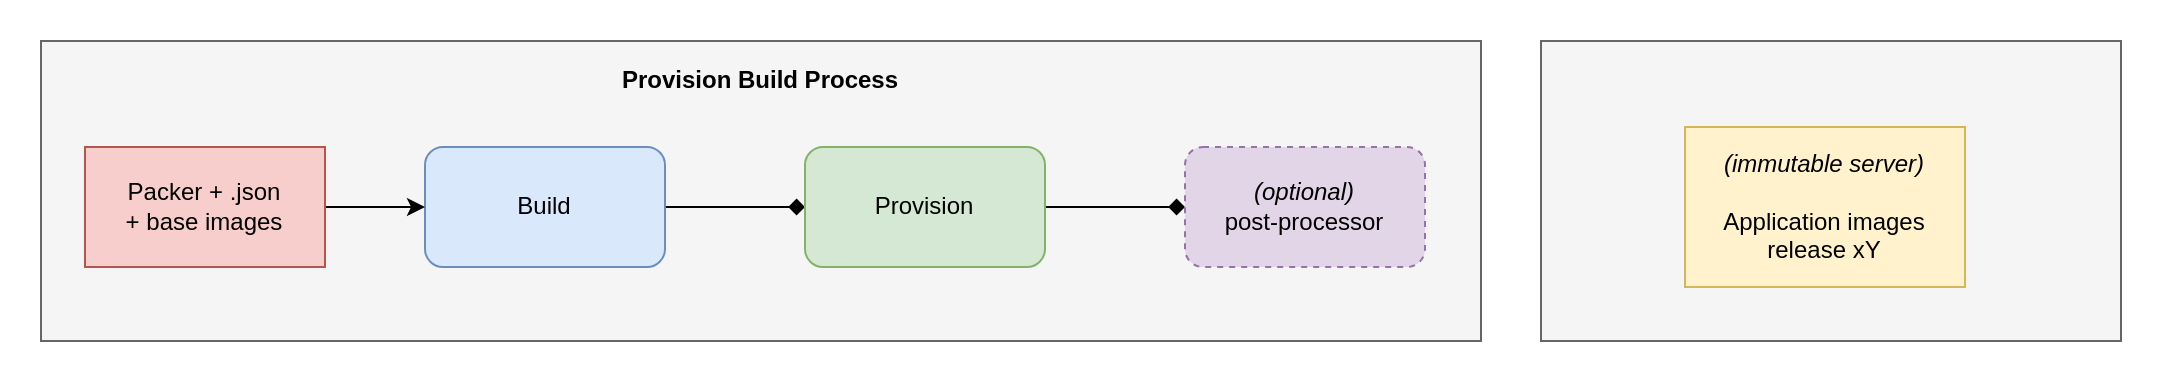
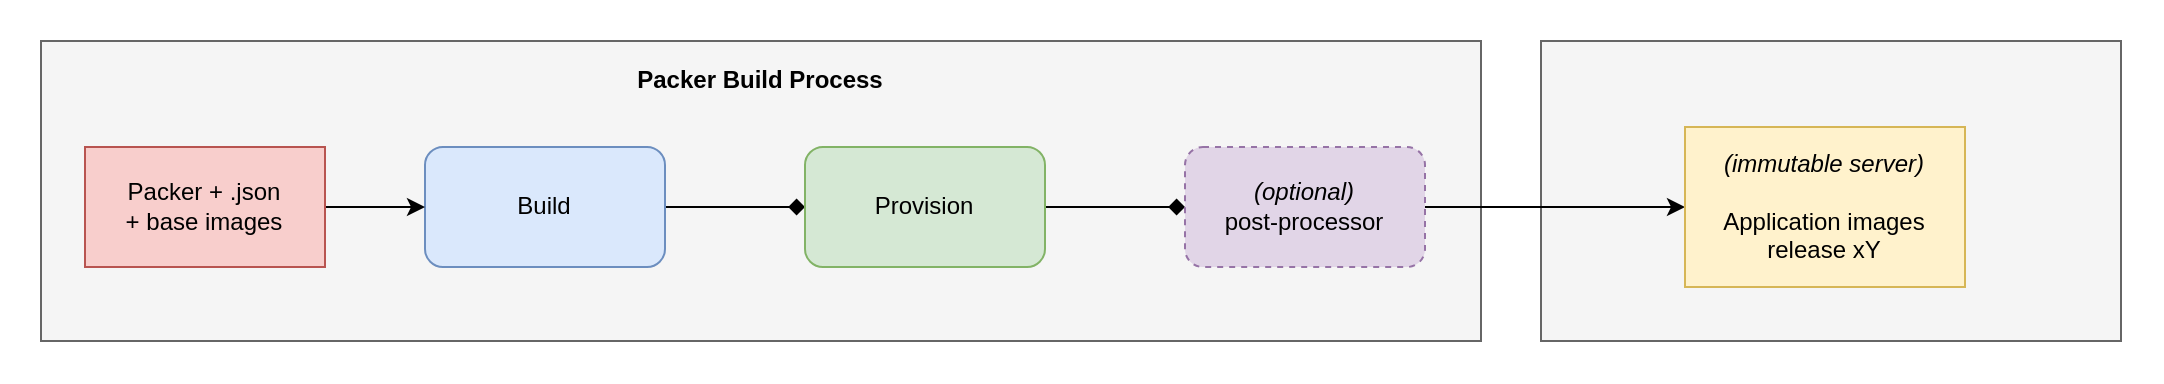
(761, 81) -> (761, 81)
none -> (1548, 207)
